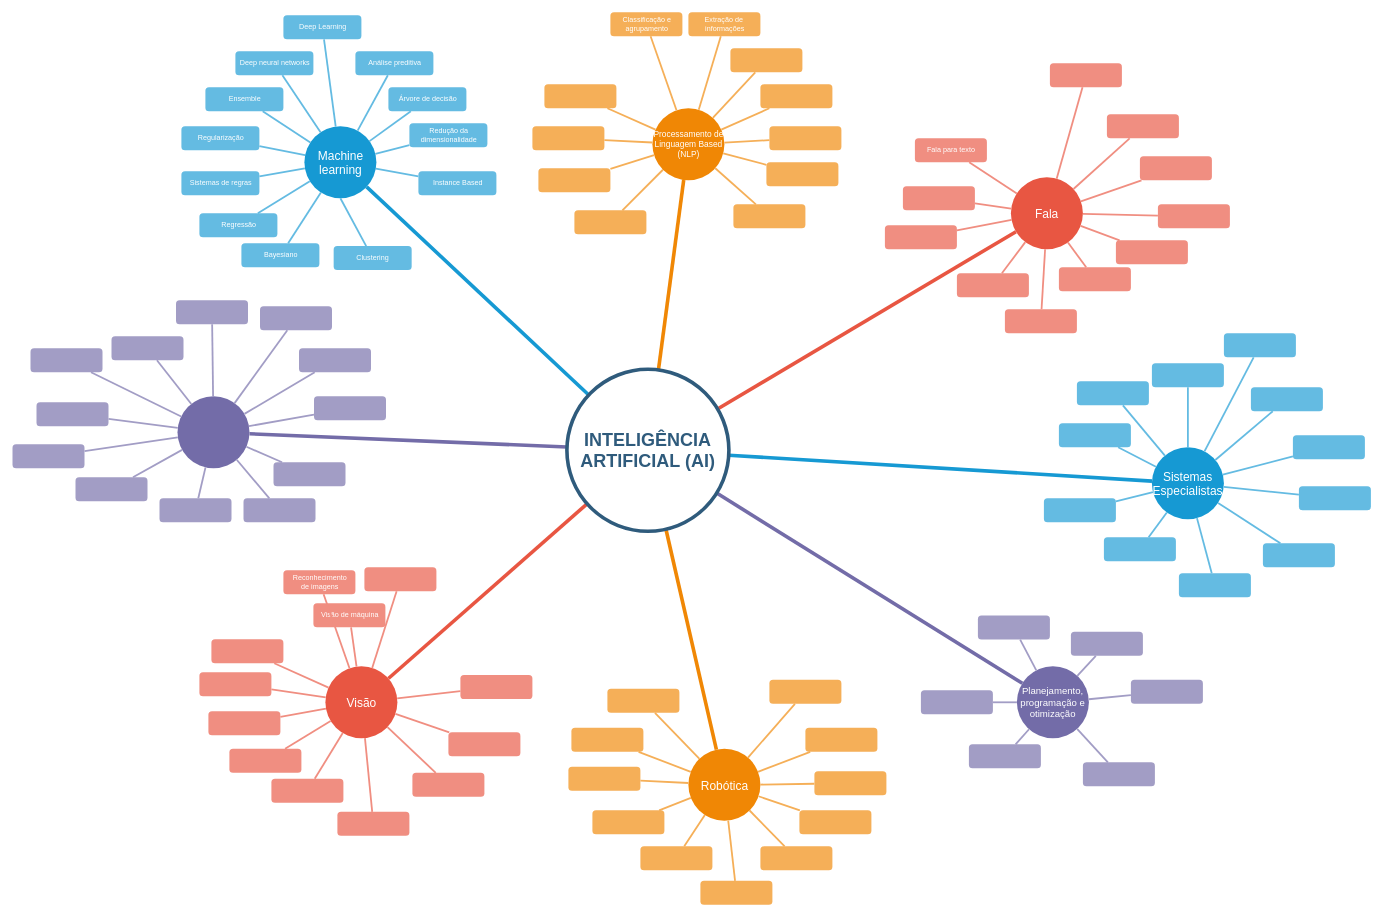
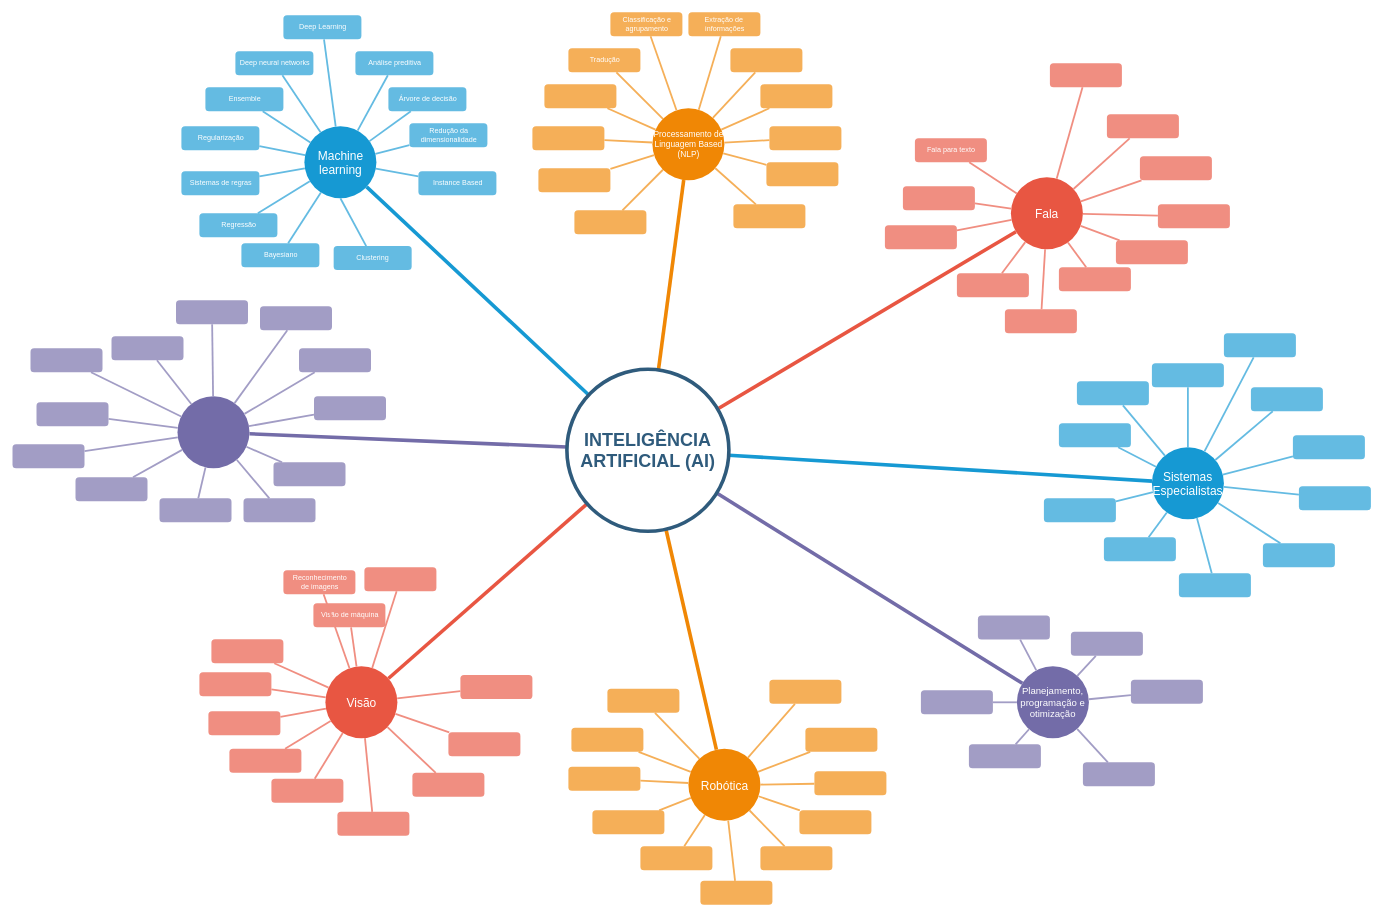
none -> (604, 60)
none -> (640, 96)
